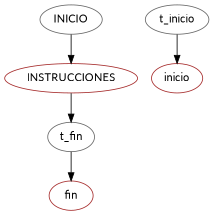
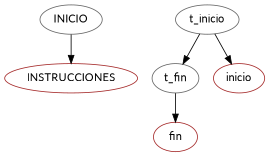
(71, 104) -> (193, 45)
